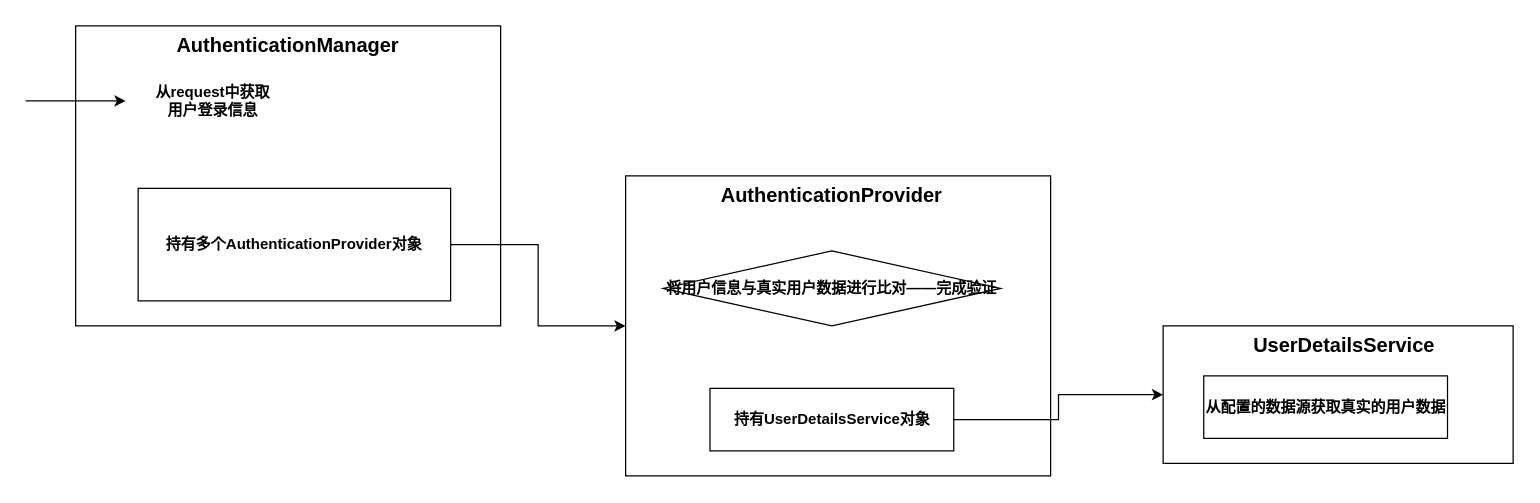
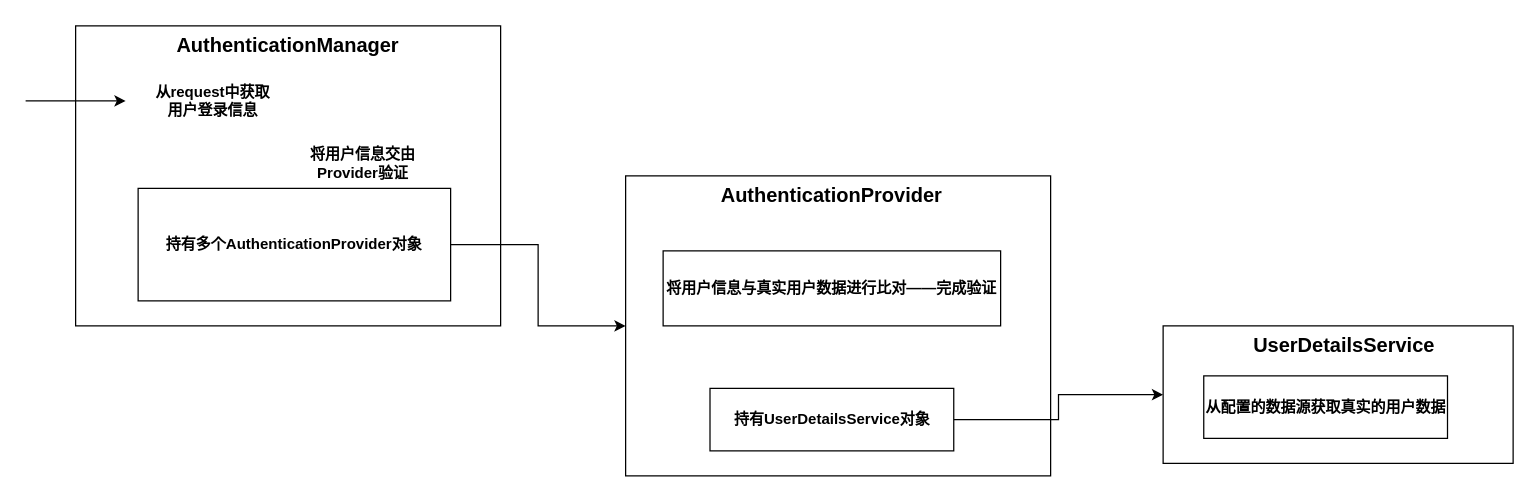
none -> (363, 163)
(832, 288) -> (832, 288)
